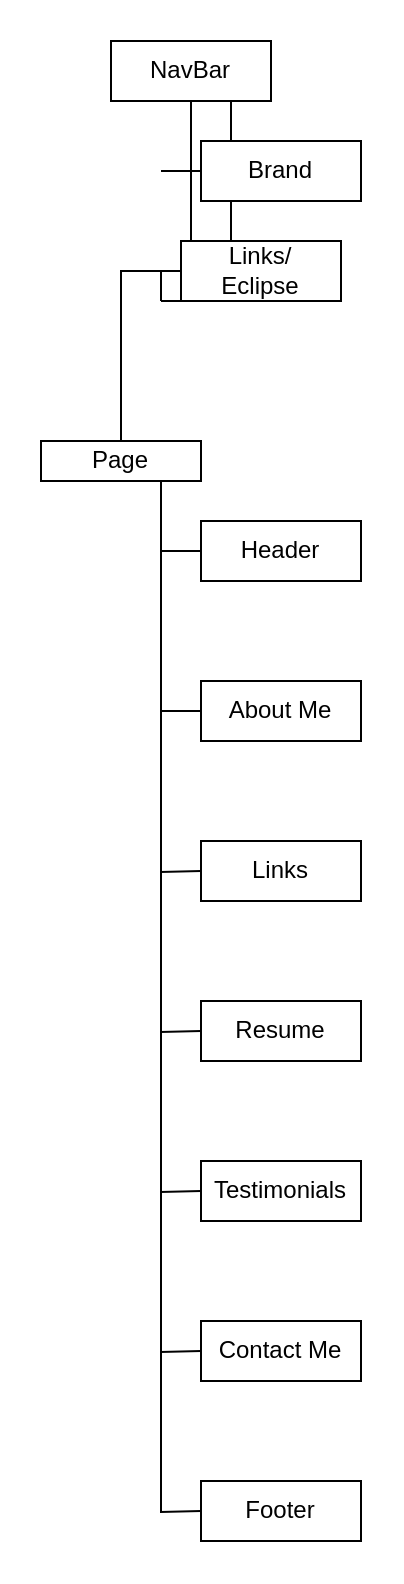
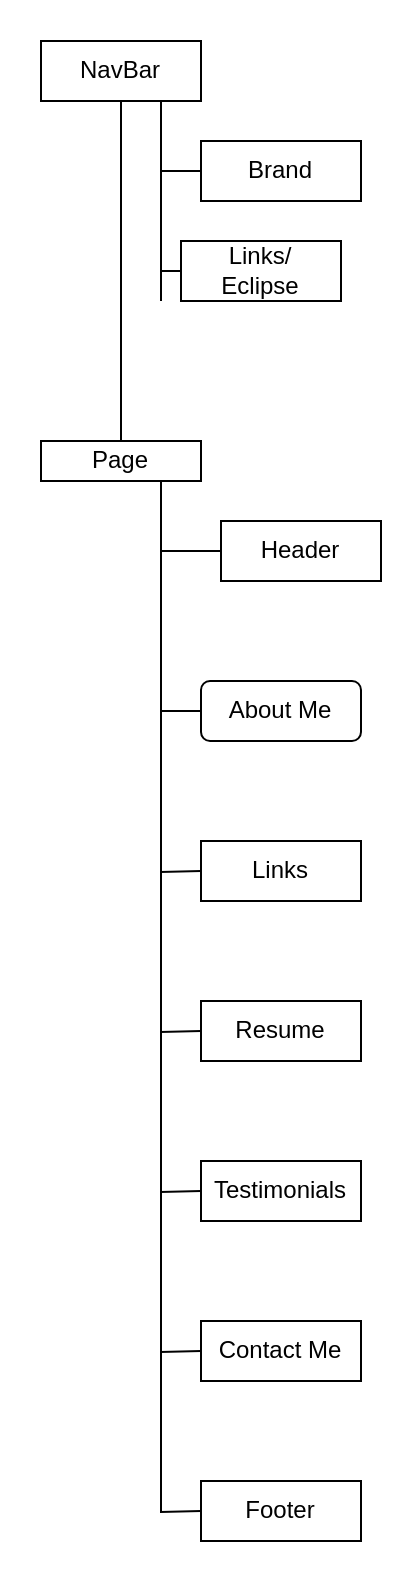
(191, 71) -> (121, 71)
(281, 551) -> (301, 551)
(281, 711) -> (281, 711)
